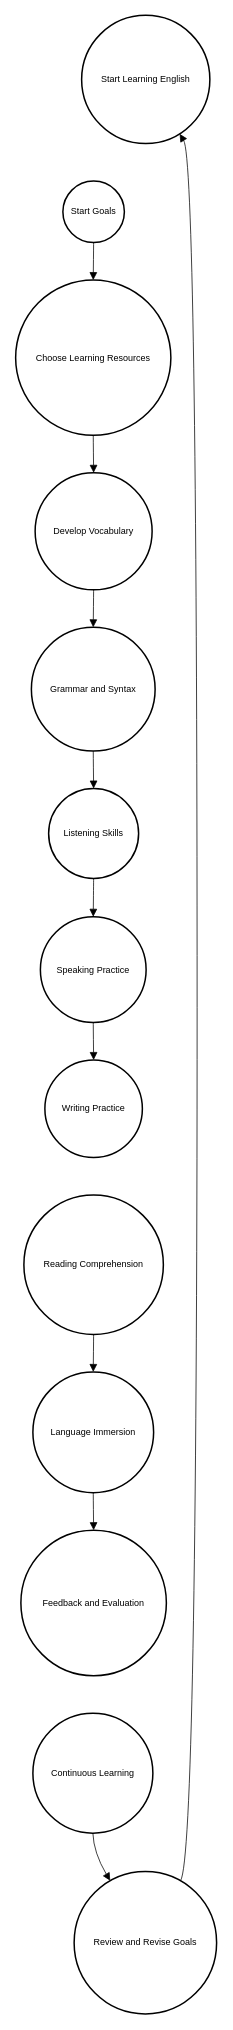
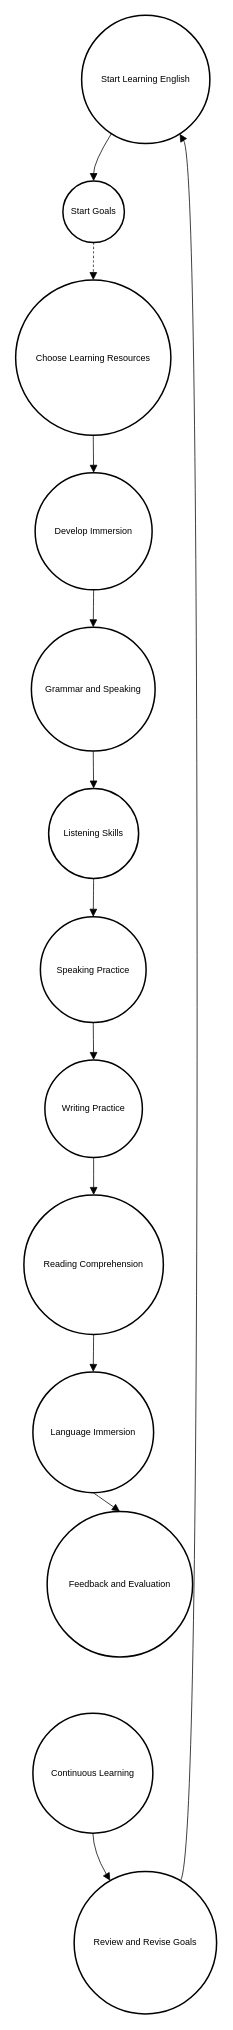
none -> (101, 152)
(93, 256) -> (93, 256)
(93, 531) -> (93, 531)
(93, 690) -> (93, 690)
none -> (93, 1172)
(93, 1603) -> (120, 1584)
